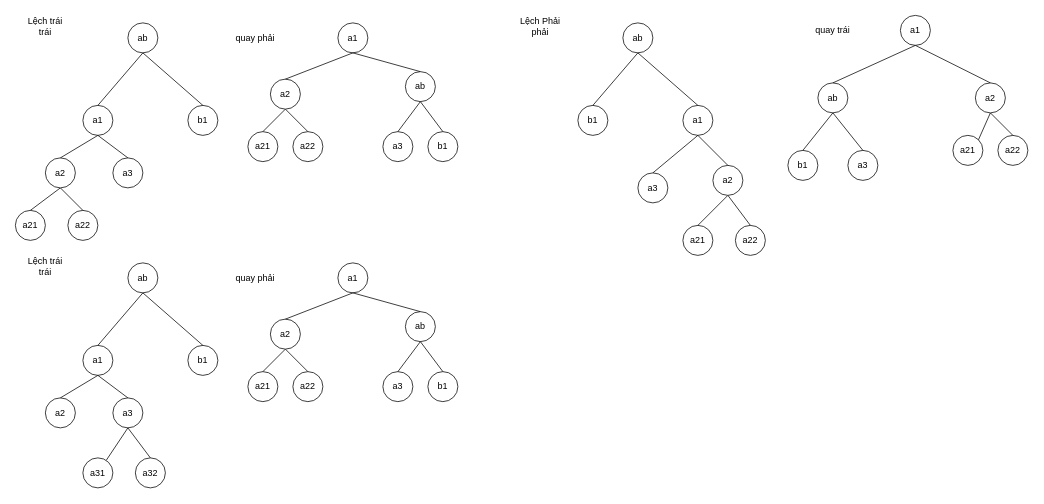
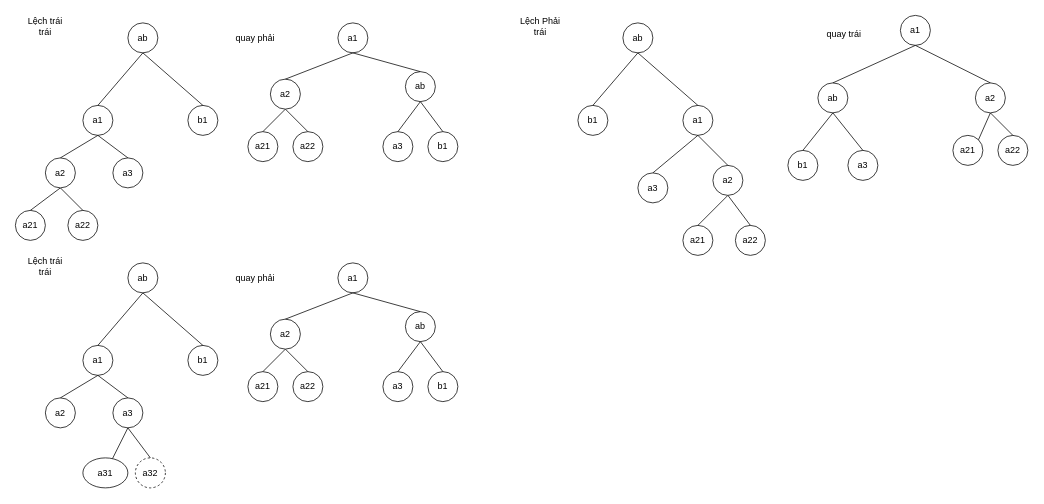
(540, 27) -> (540, 27)
(833, 30) -> (844, 34)
(98, 473) -> (105, 473)
(150, 473) -> (150, 473)
